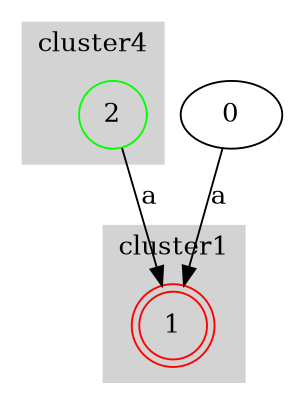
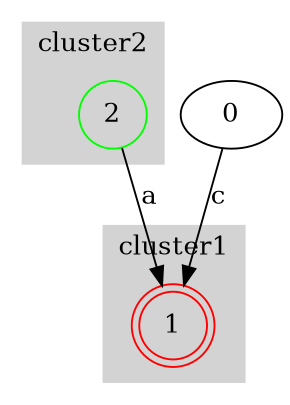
(93, 44) -> (93, 44)
(219, 197) -> (218, 197)
